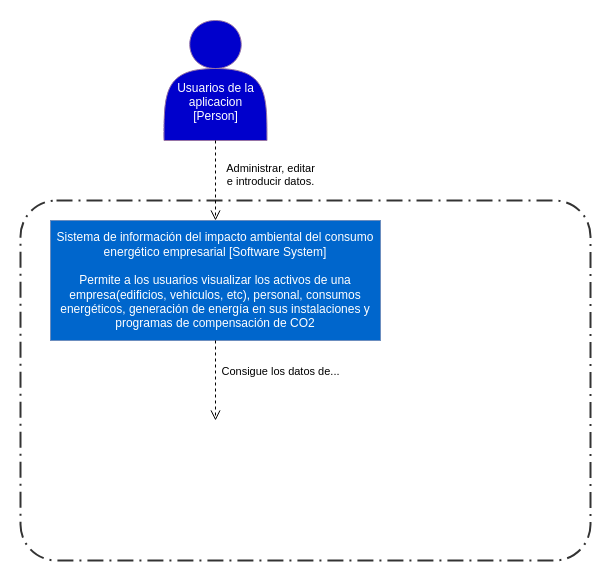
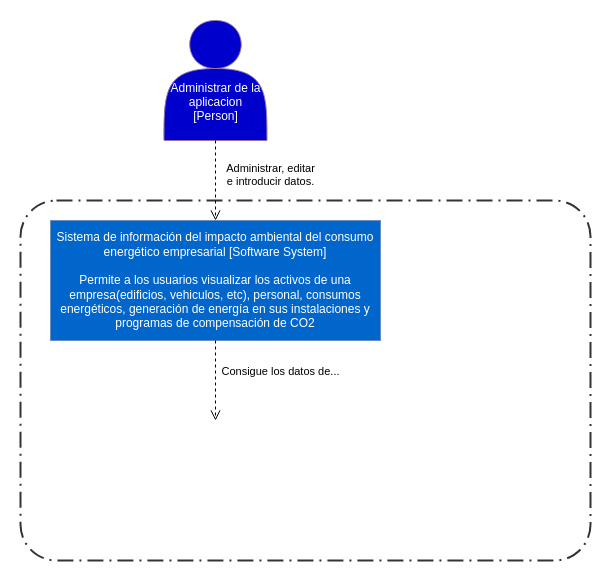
(216, 81) -> (216, 81)
